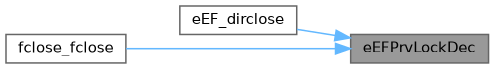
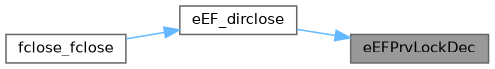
(231, 49) -> (145, 36)
